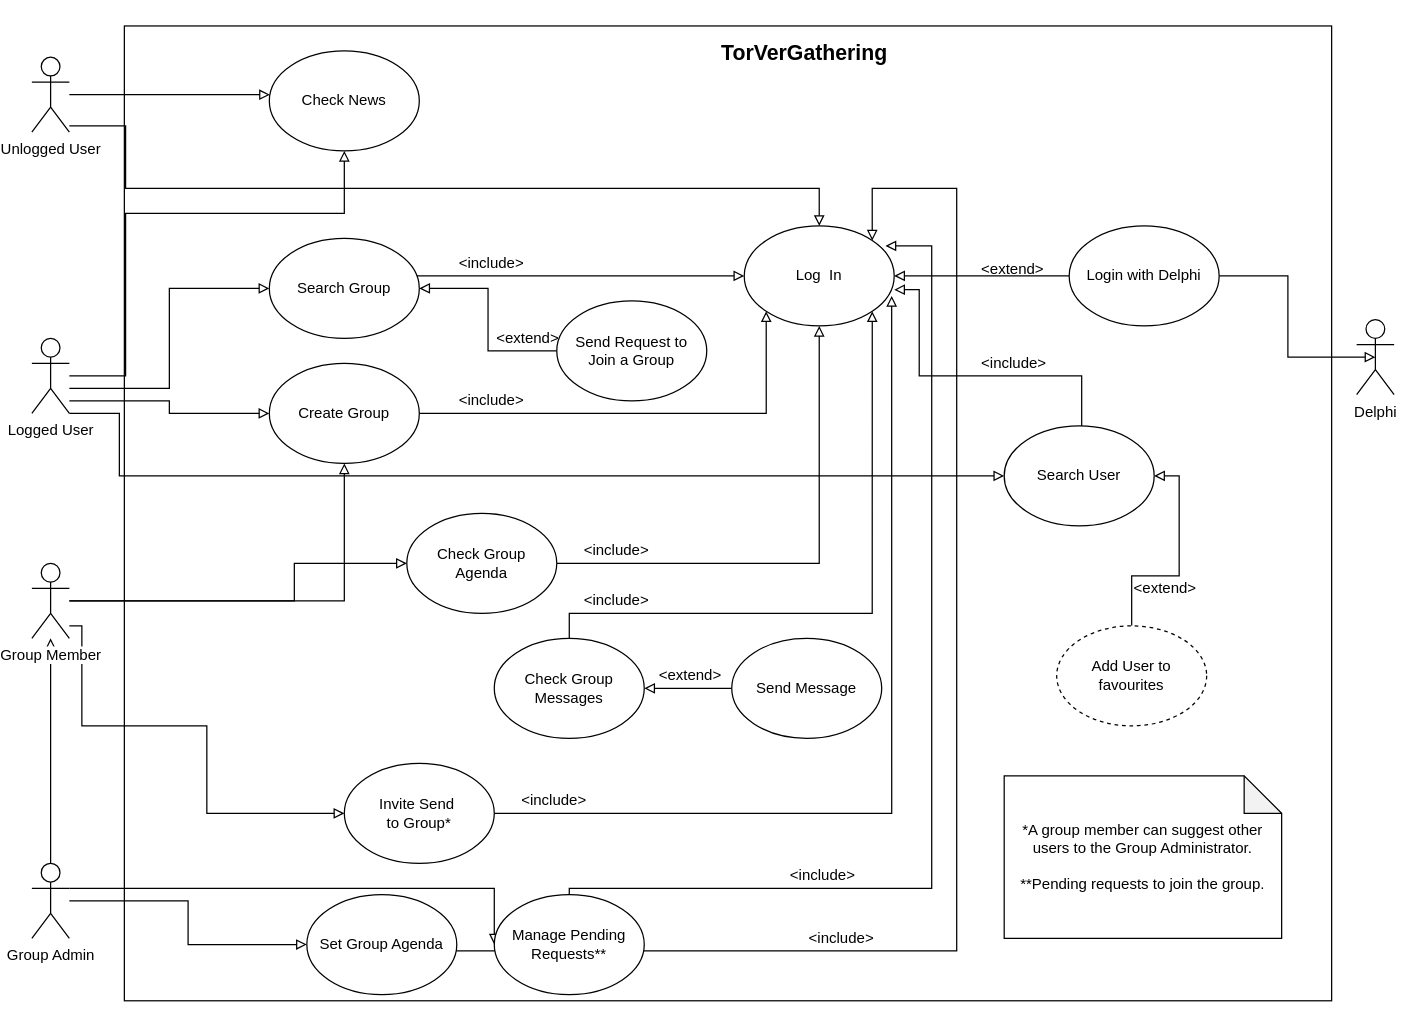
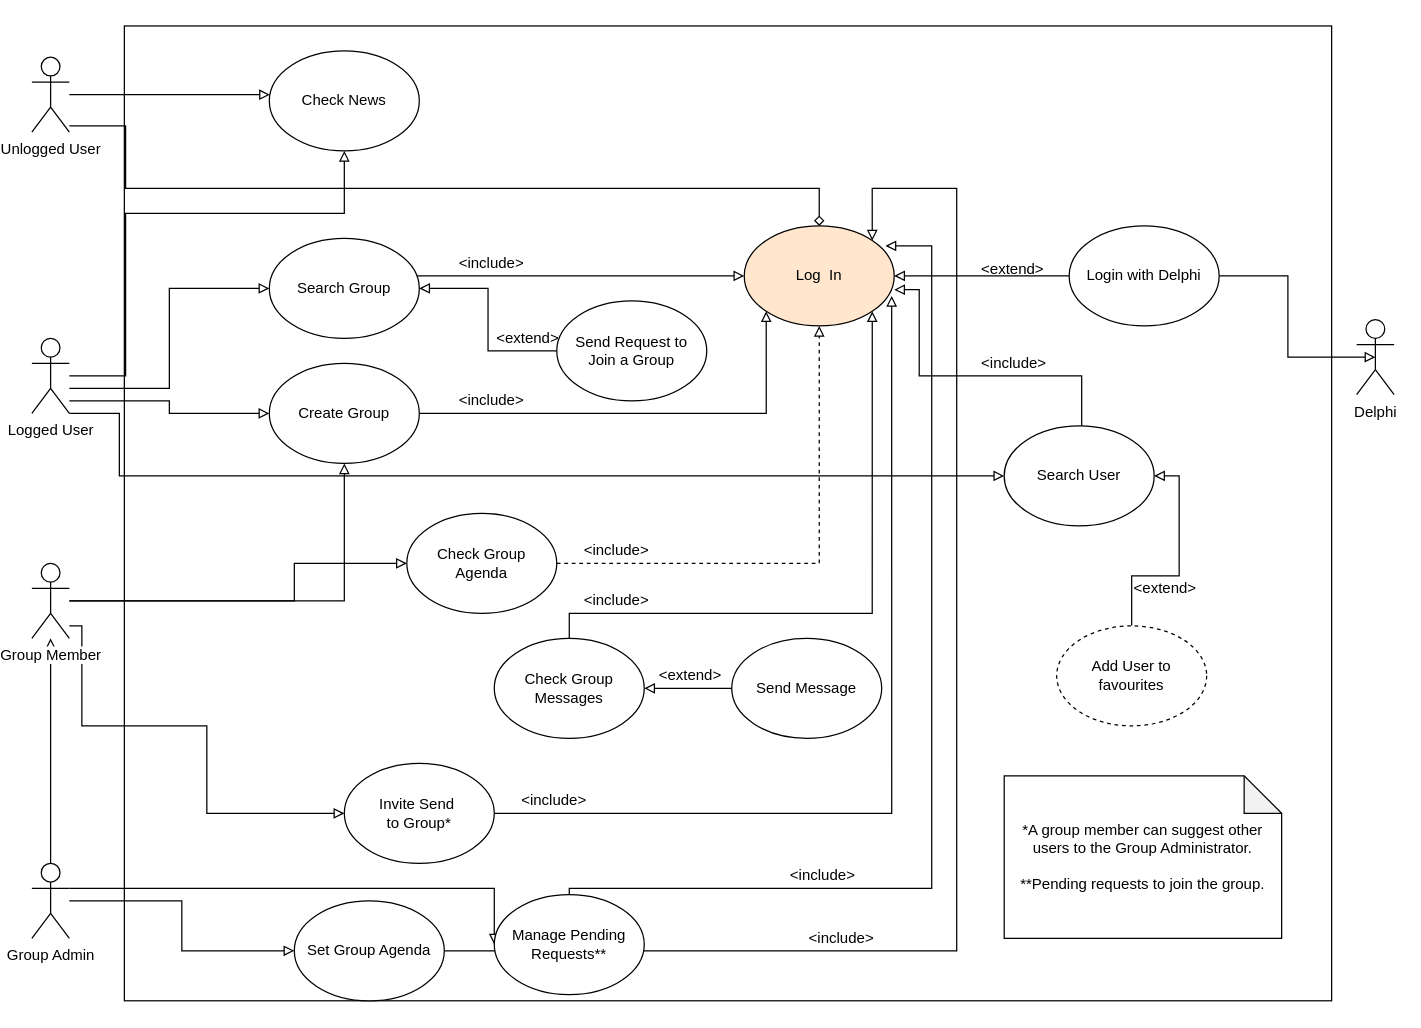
(813, 51) -> none
(819, 214) -> (819, 214)
(819, 276) -> (819, 276)
(802, 563) -> (802, 563)
(382, 944) -> (369, 951)
